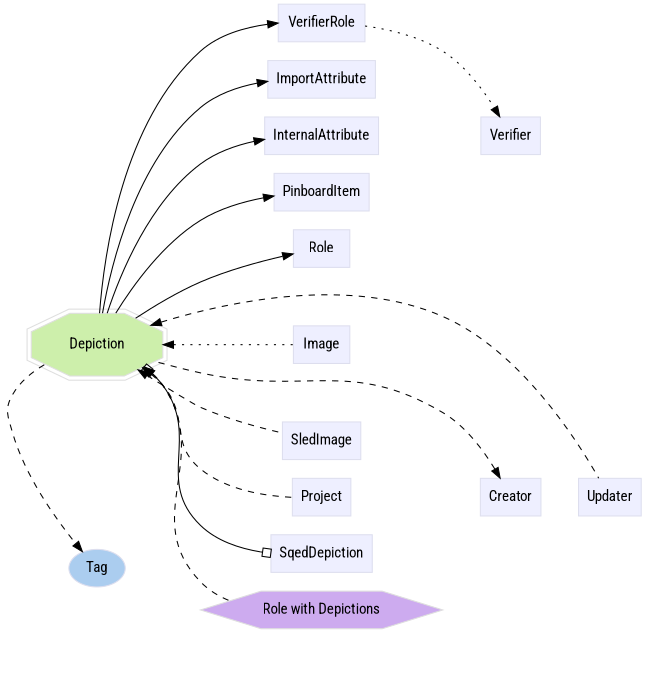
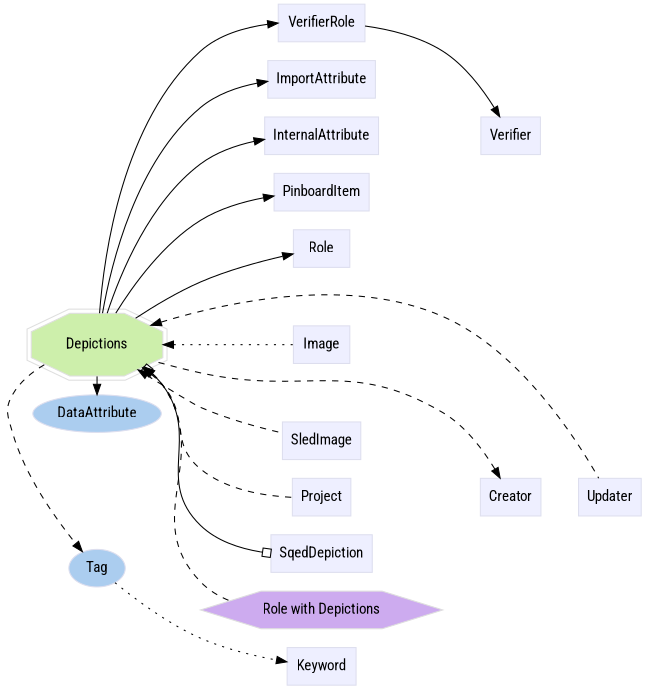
(440, 50) -> (440, 50)
(97, 345) -> (97, 345)
none -> (97, 414)
none -> (322, 666)
